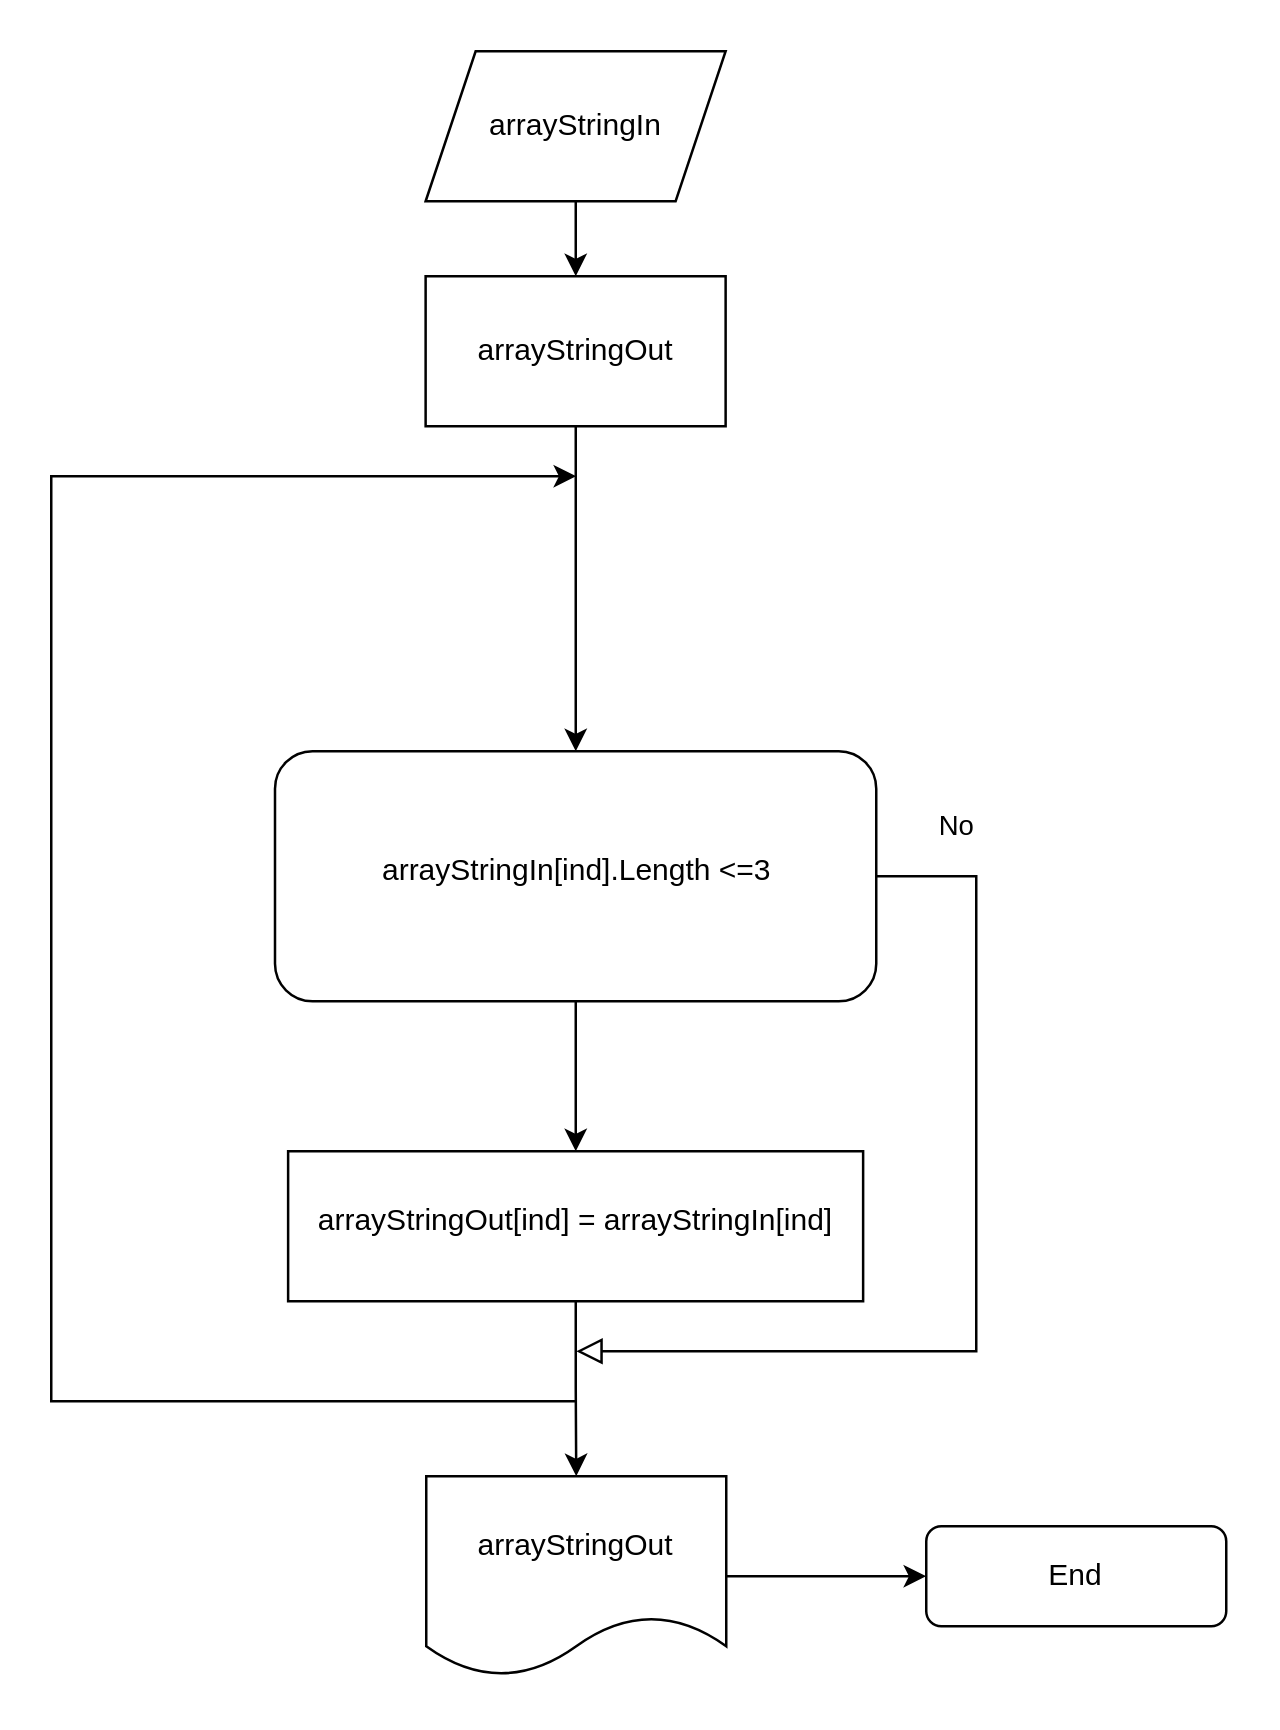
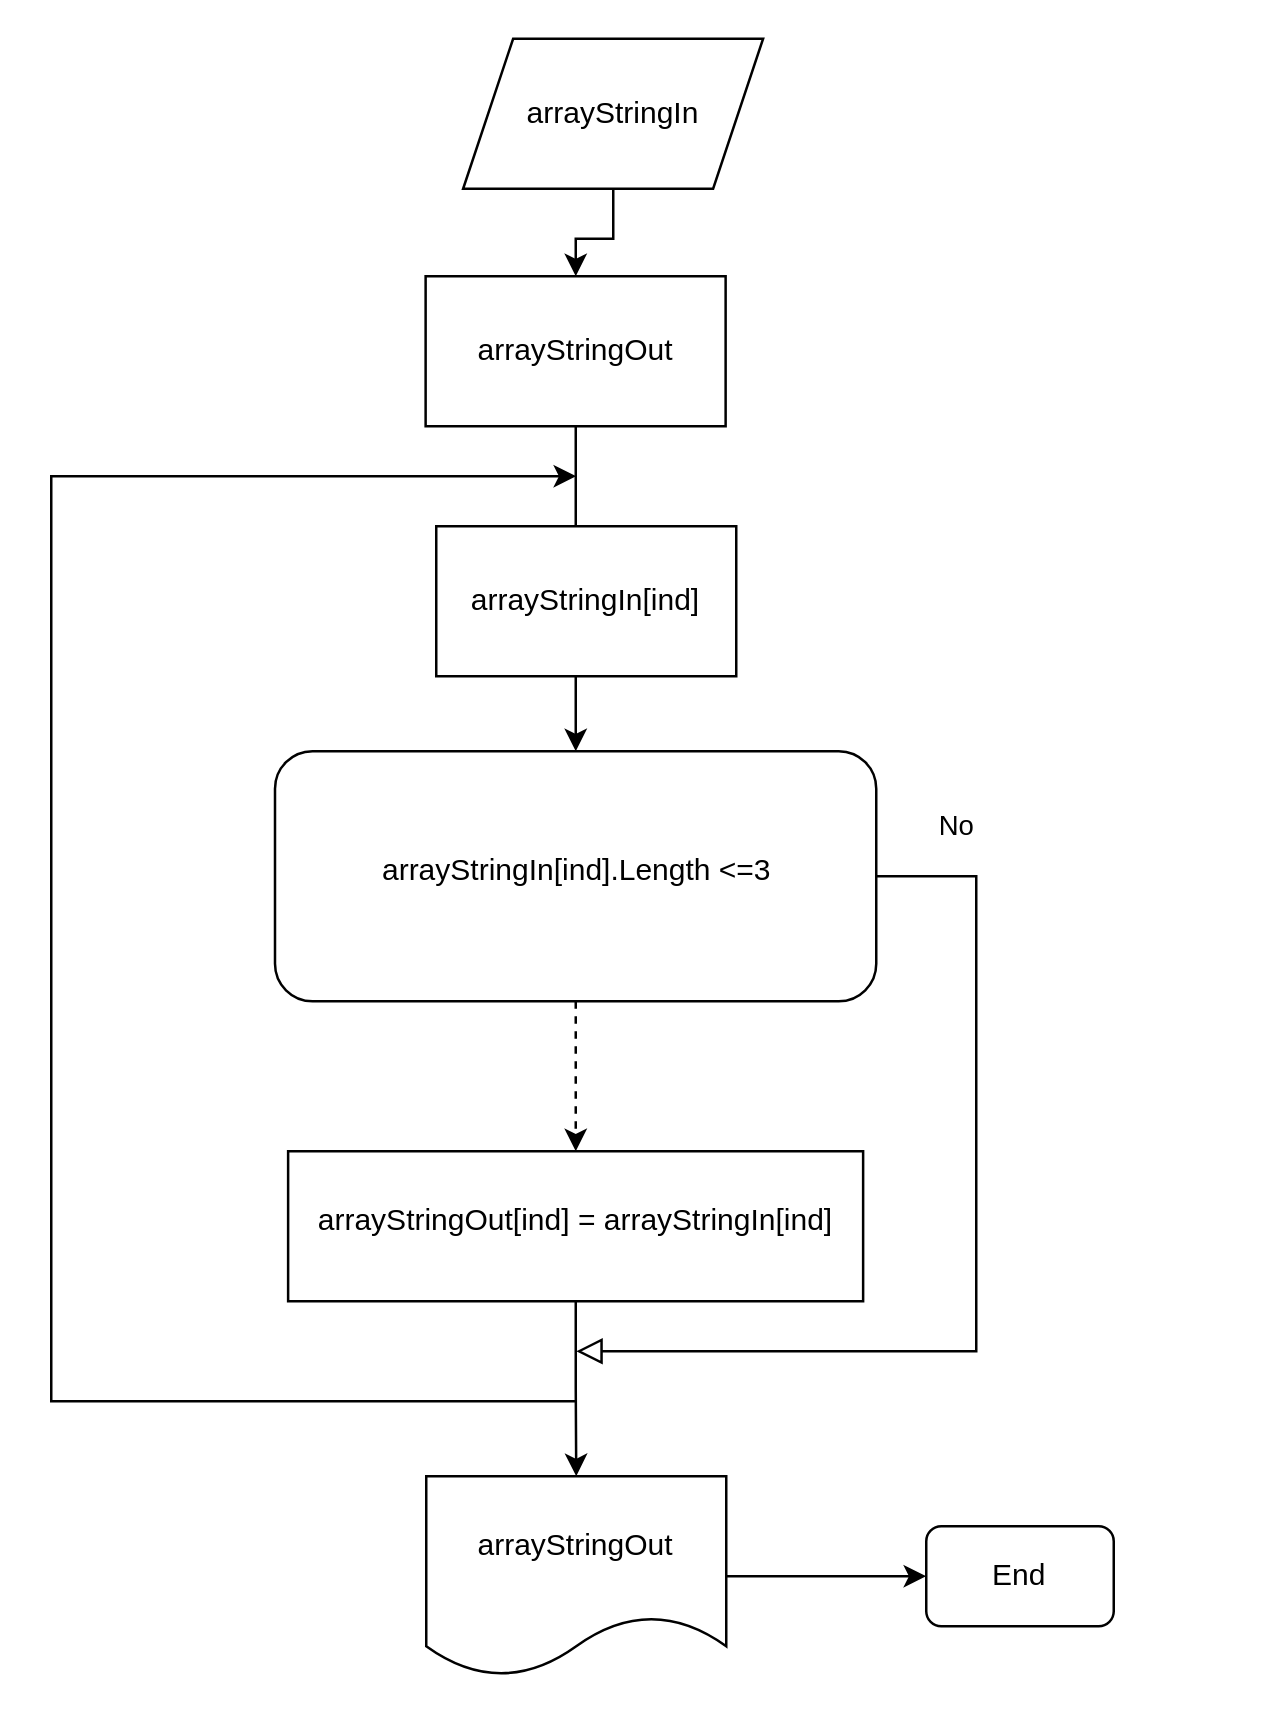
(576, 126) -> (613, 114)
none -> (586, 601)
(576, 1071) -> (576, 1071)
(1076, 1576) -> (1020, 1576)
